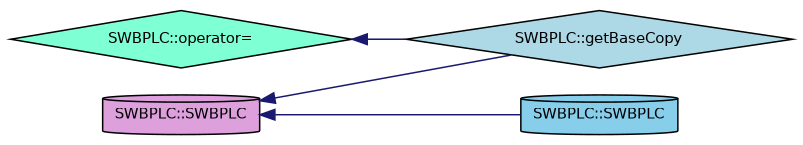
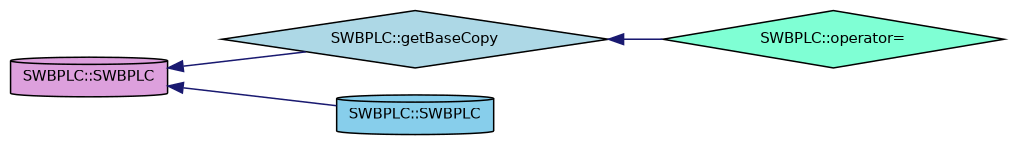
(387, 39) -> (643, 39)
